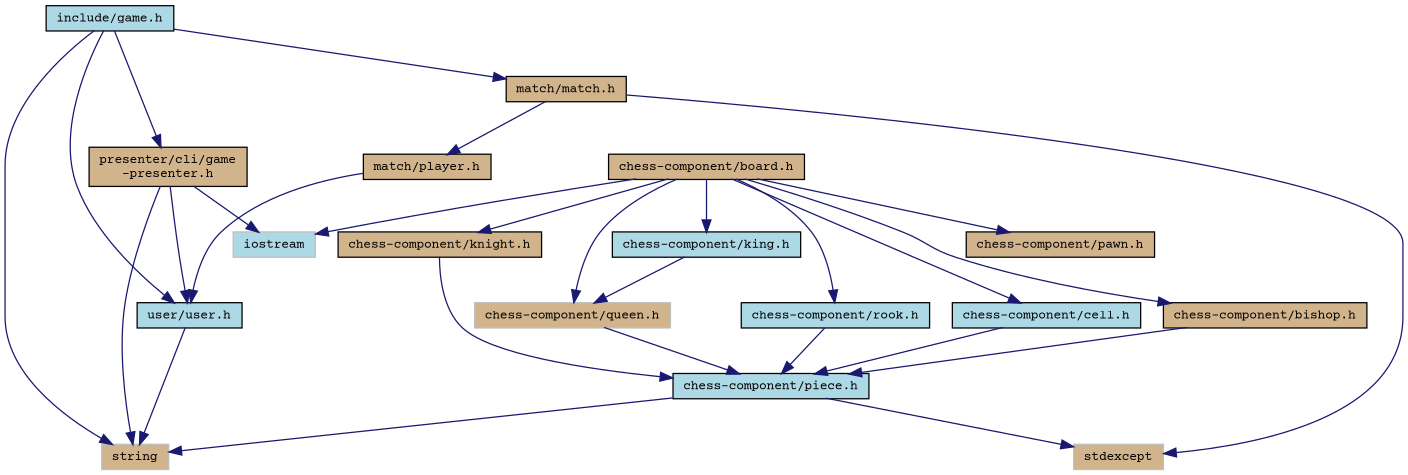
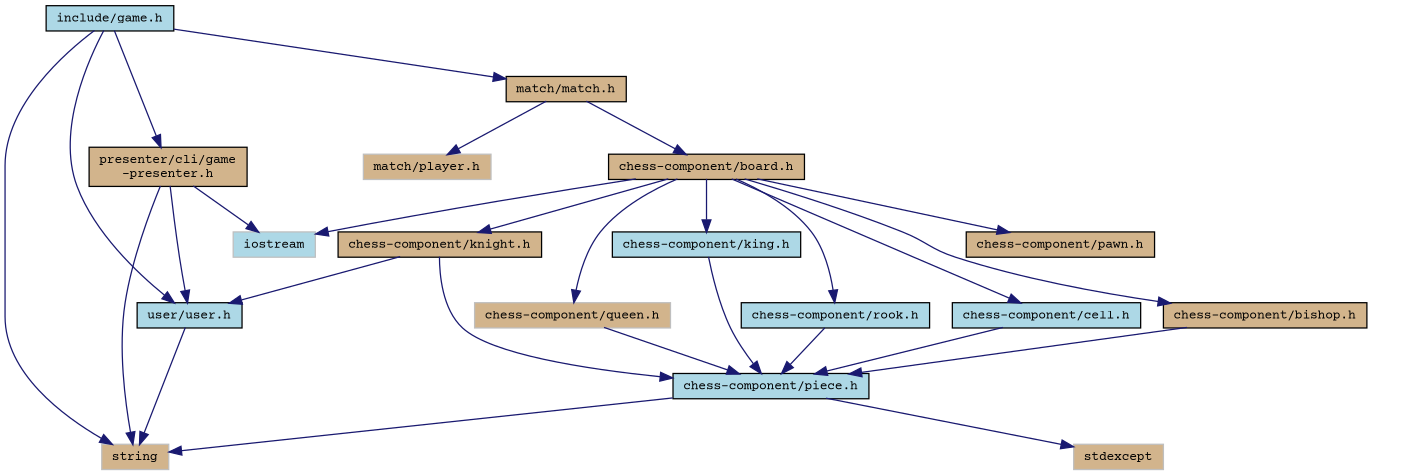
(1203, 165) -> (631, 125)
(427, 167) -> (427, 167)
(258, 206) -> (321, 278)
(645, 277) -> (724, 313)
